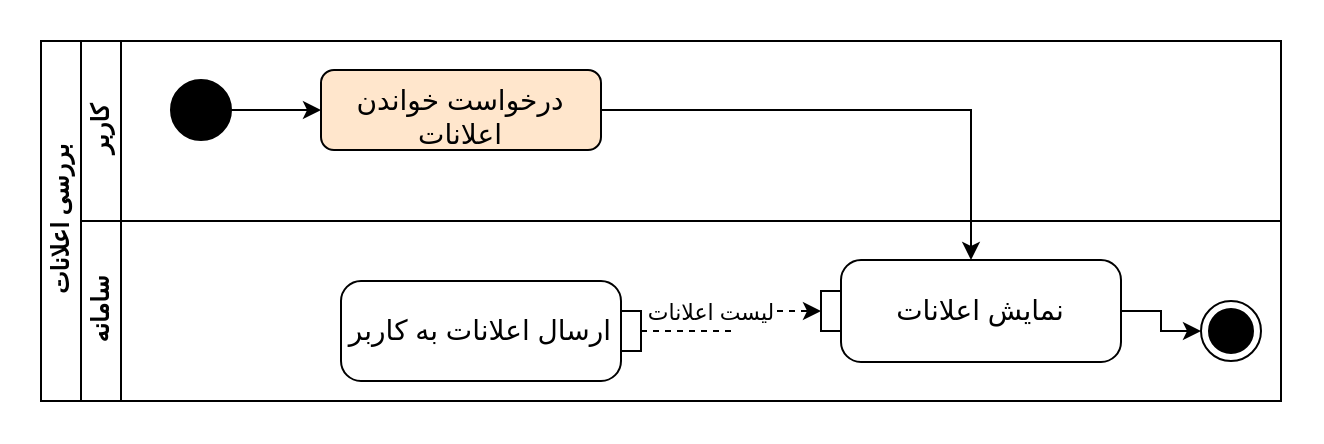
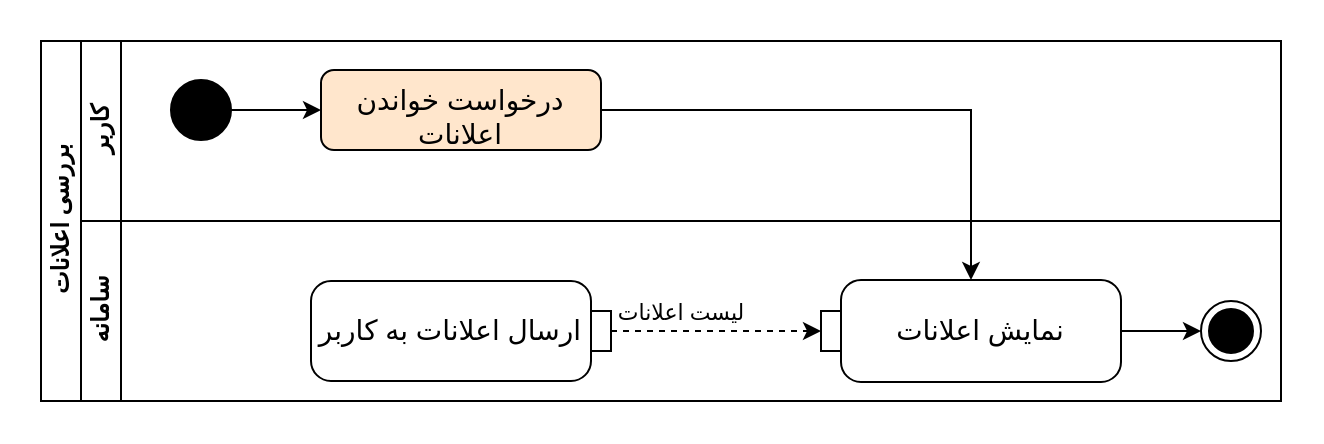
(971, 311) -> (971, 331)
(491, 331) -> (461, 331)
